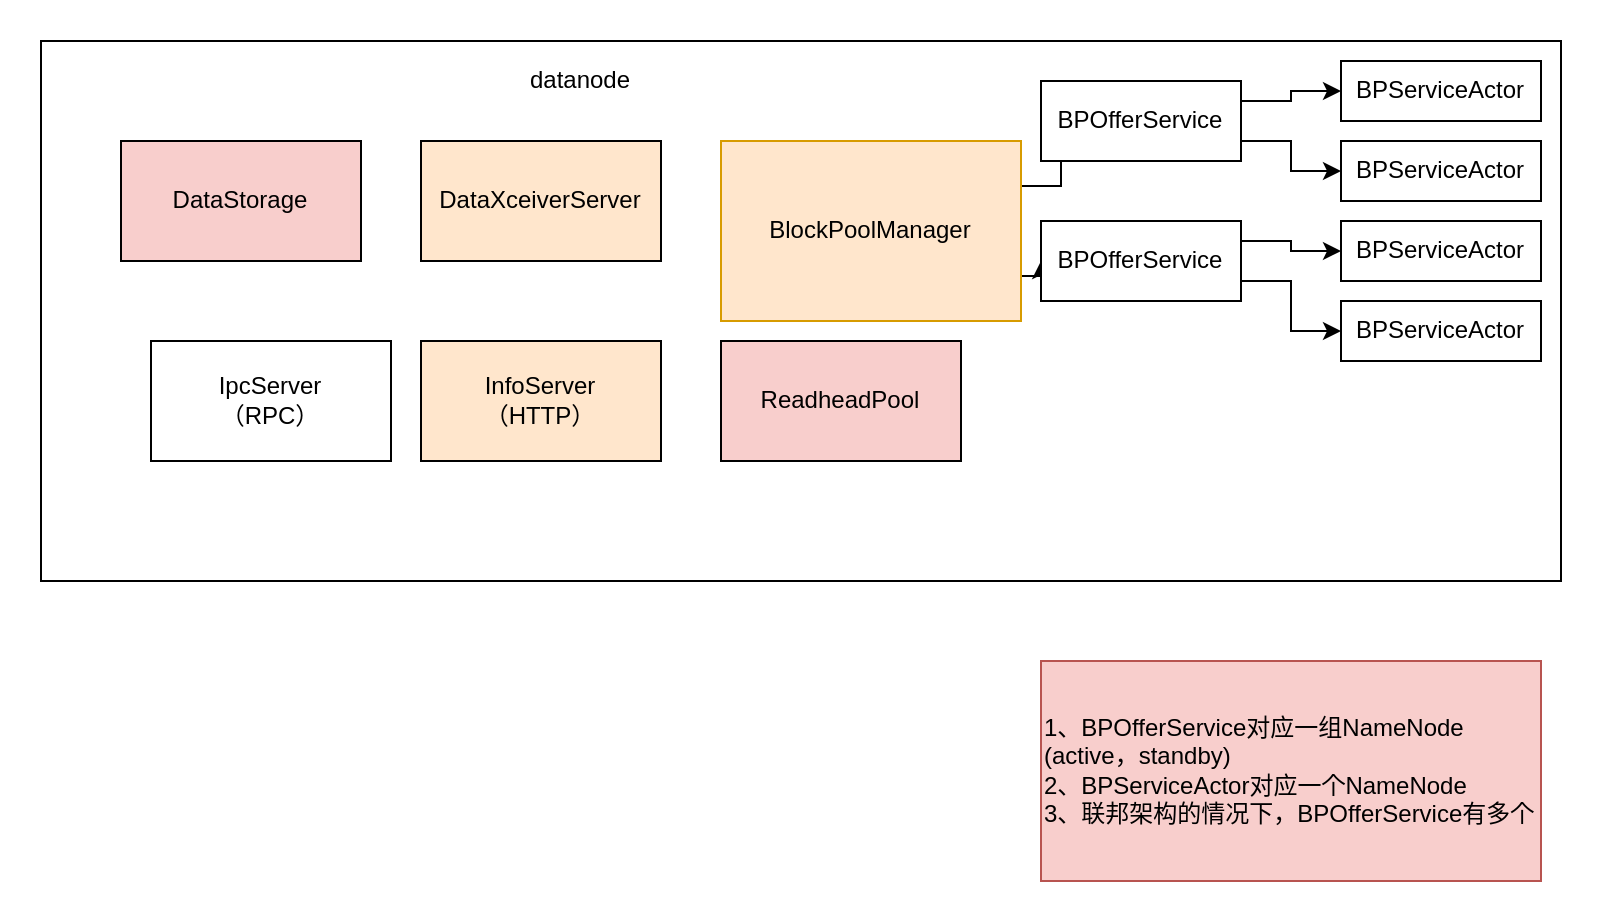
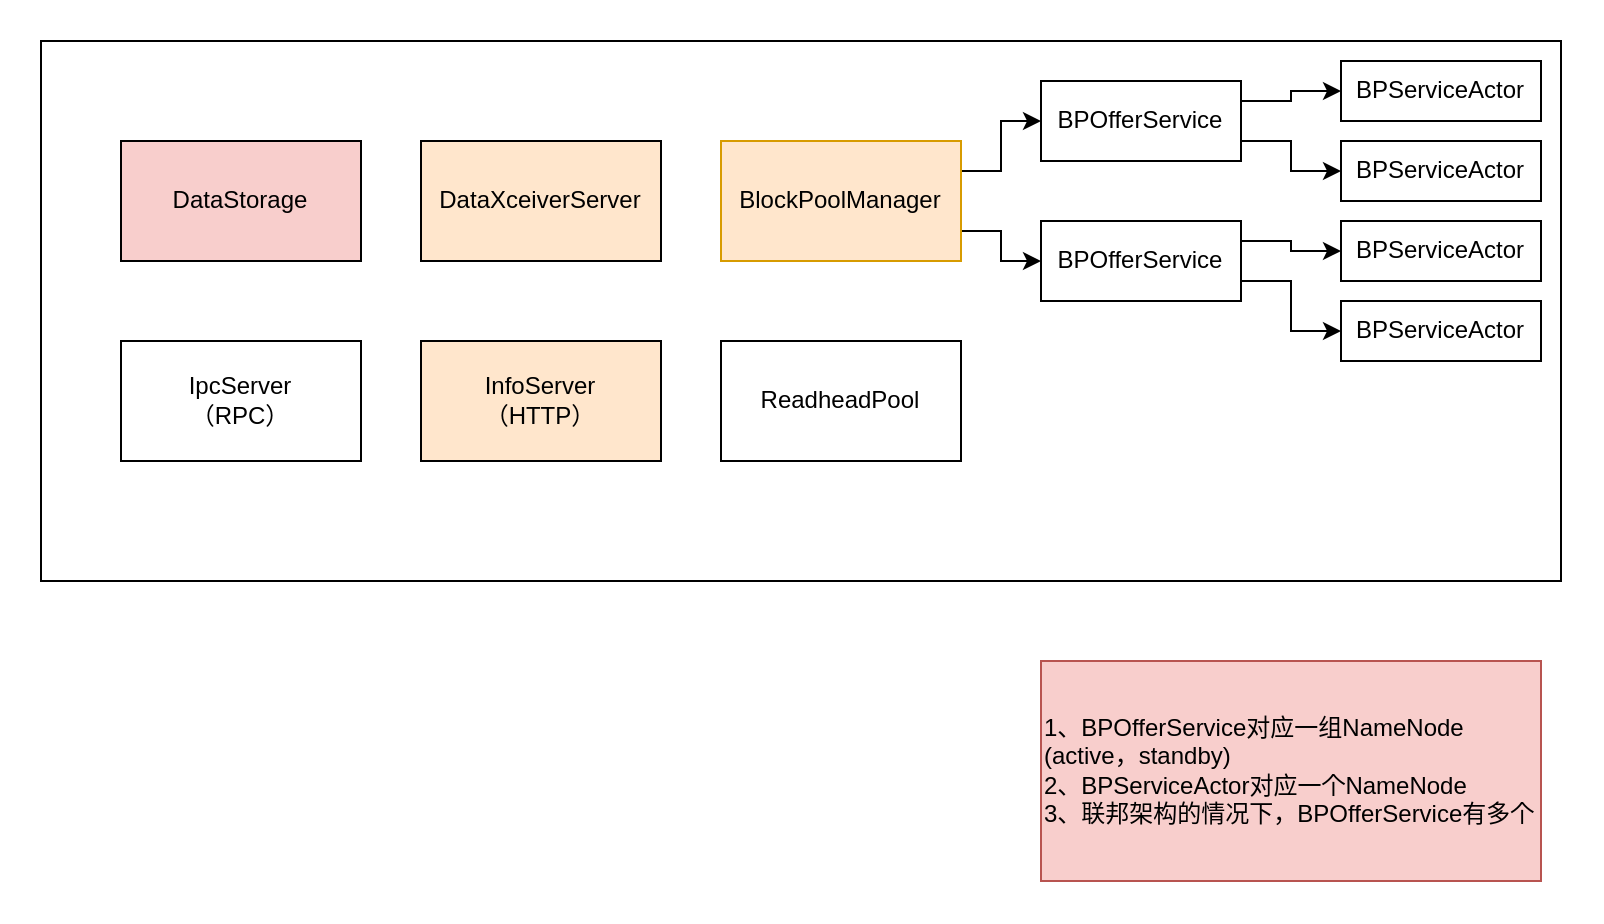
(581, 81) -> none
(871, 231) -> (841, 201)
(271, 401) -> (241, 401)
(841, 401) -> (841, 401)
